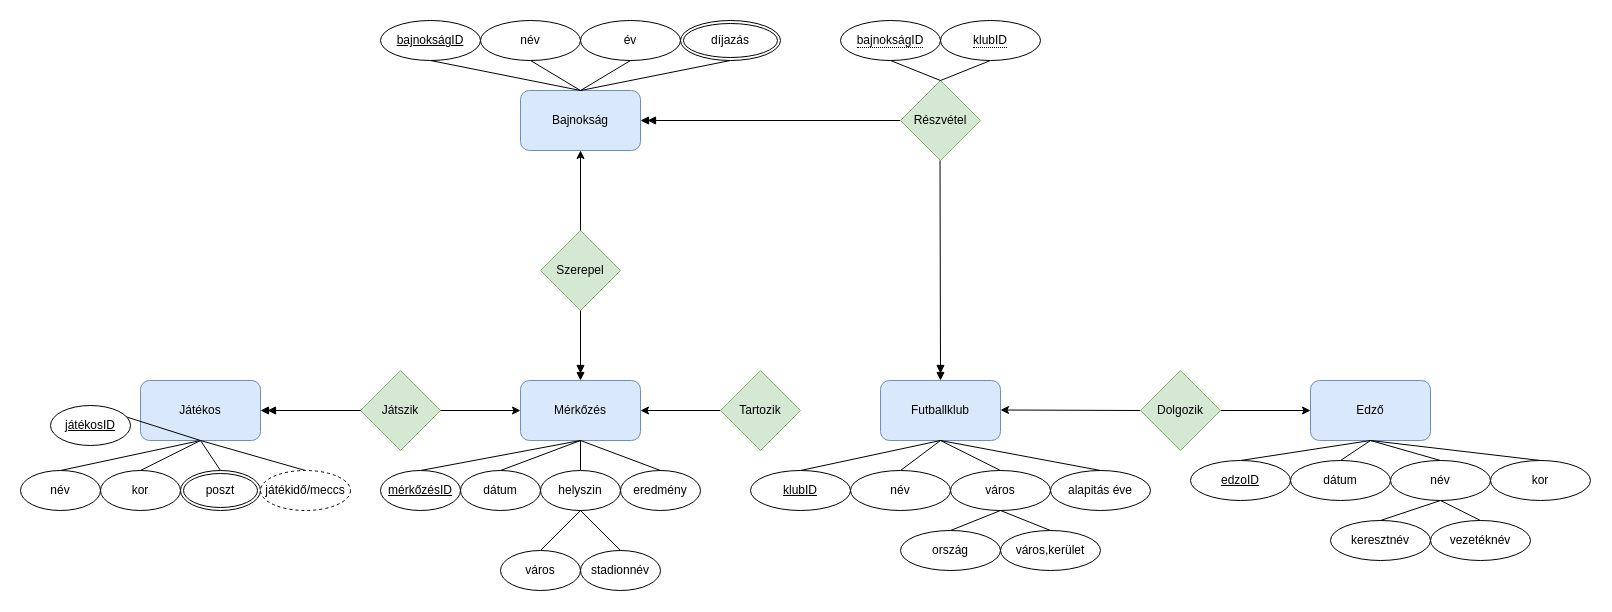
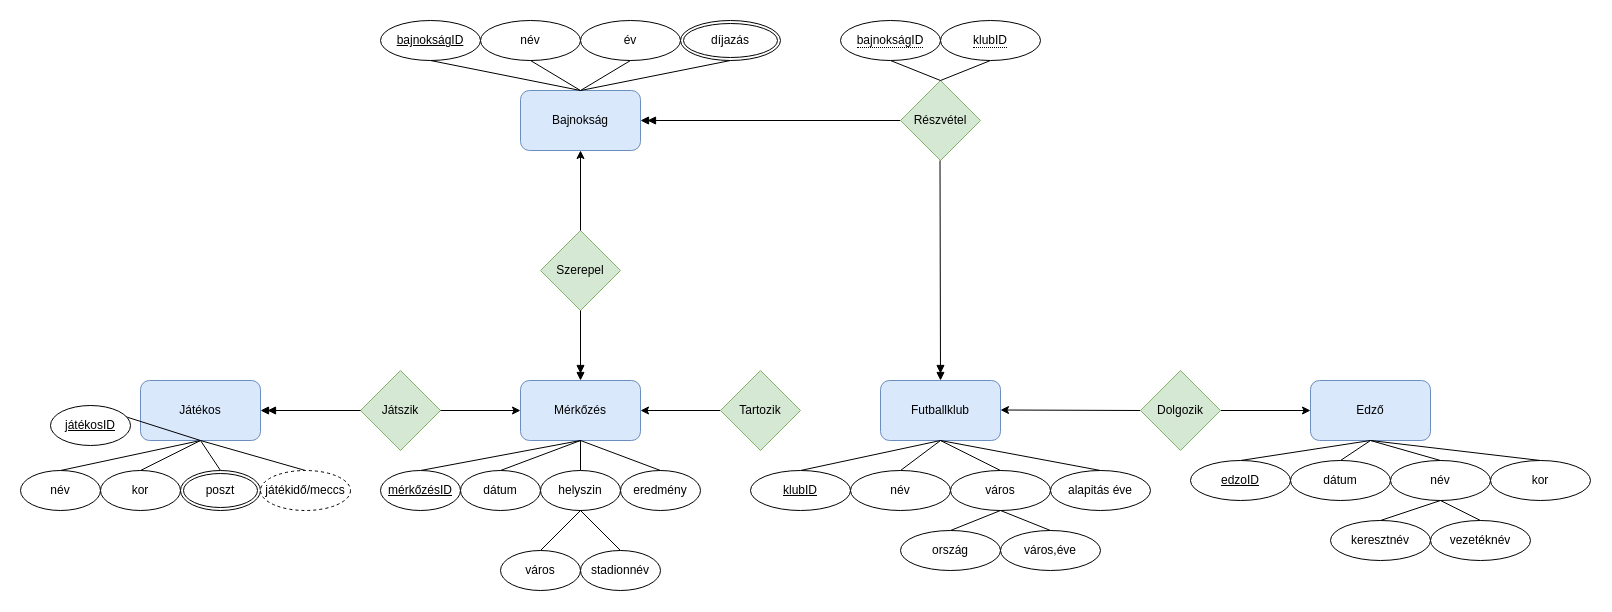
(1051, 551) -> (1051, 551)
